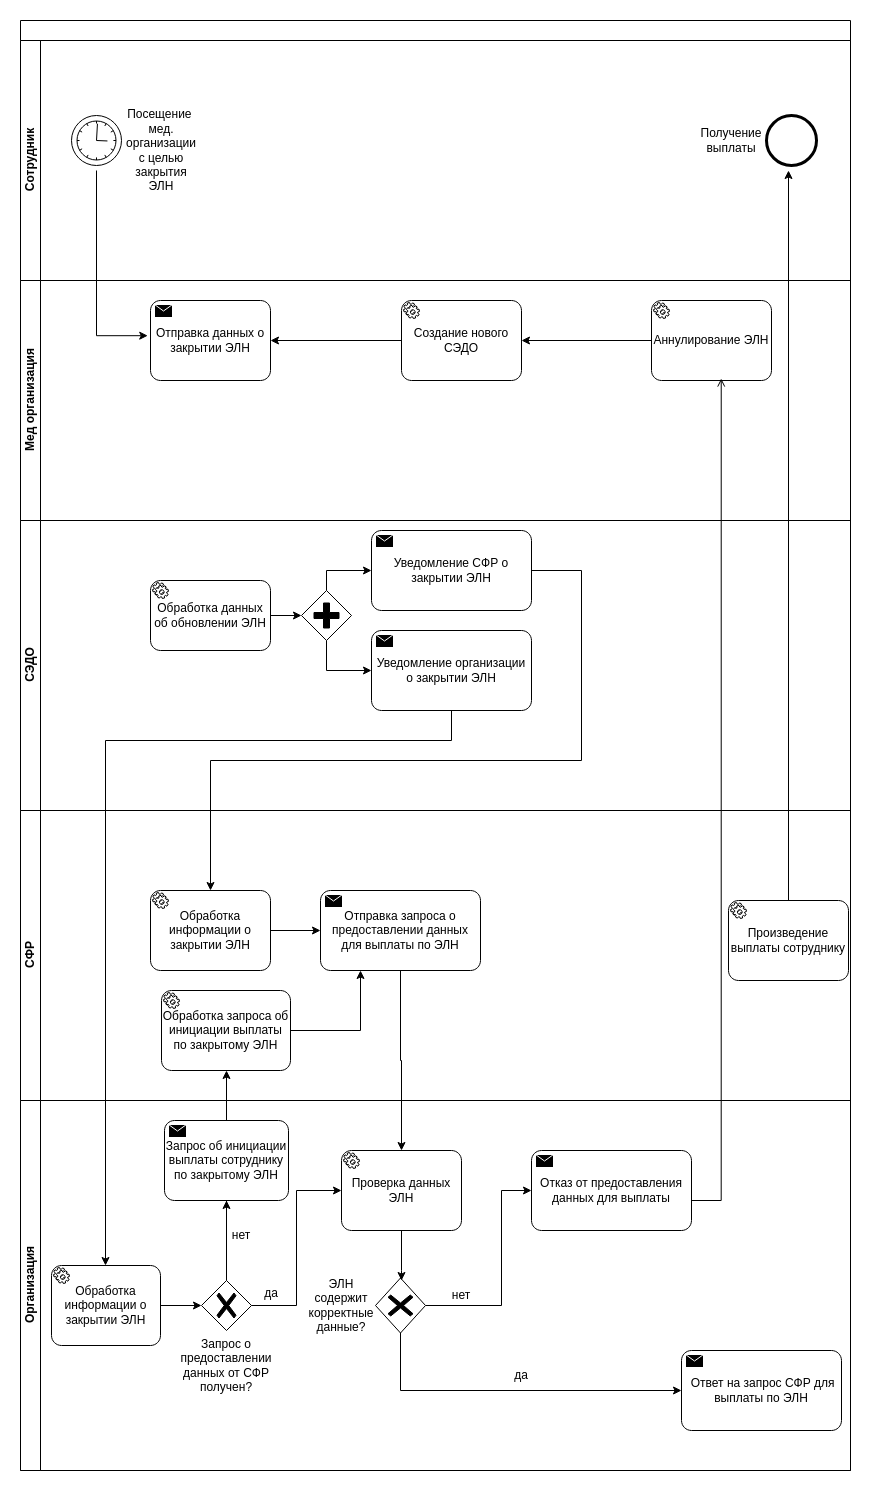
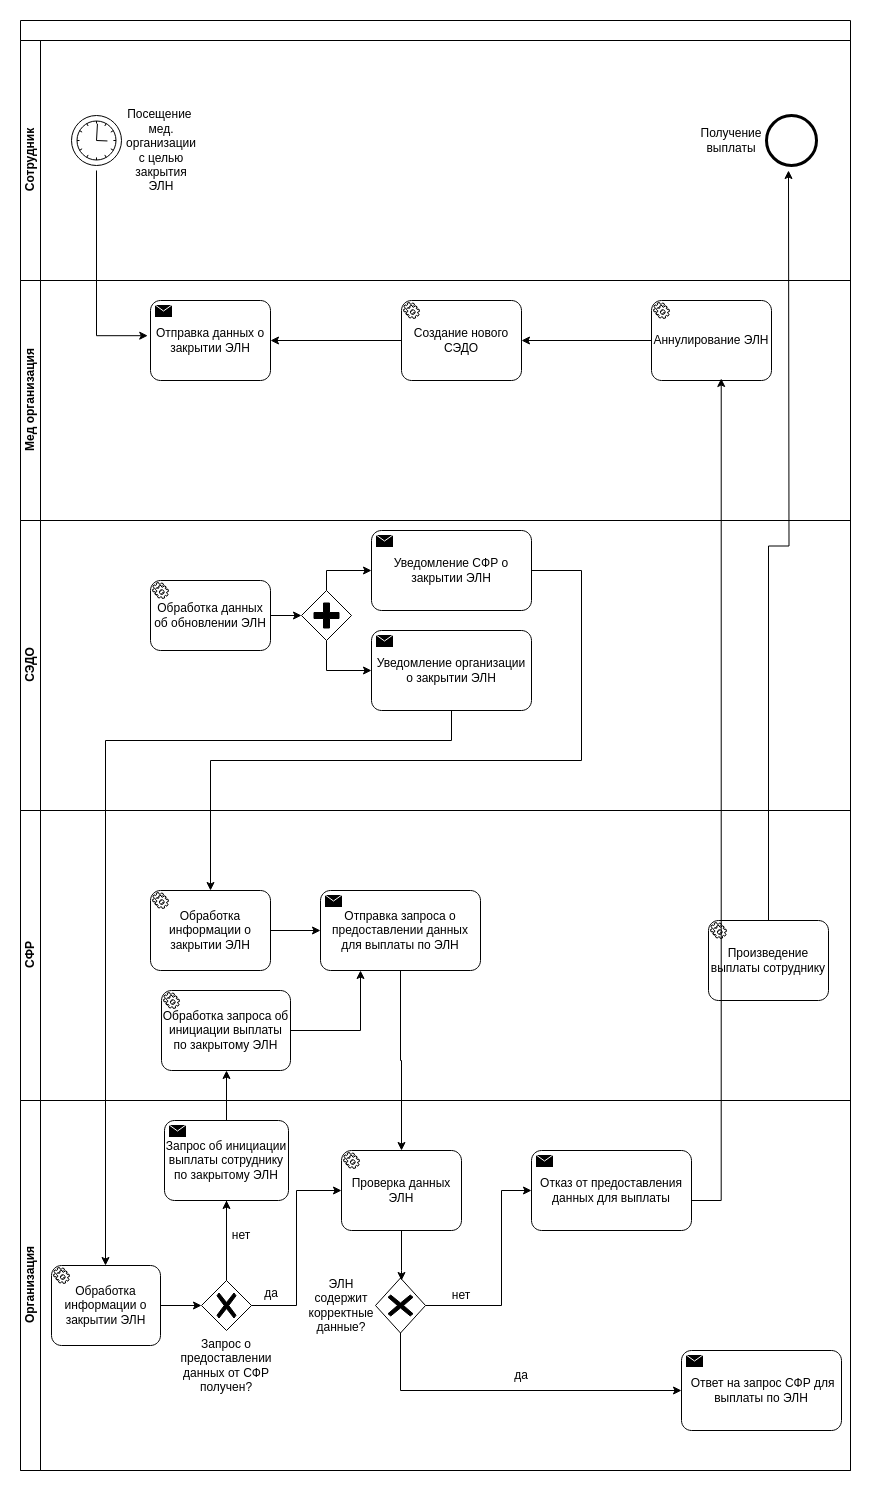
(721, 385) -> (721, 387)
(789, 941) -> (769, 961)
